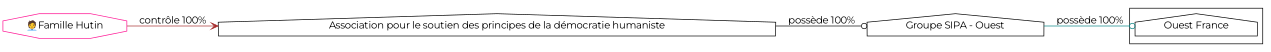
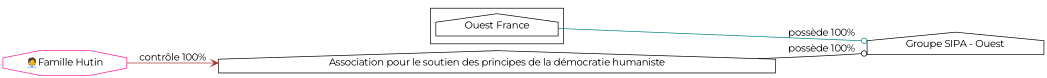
(1087, 26) -> (710, 35)
